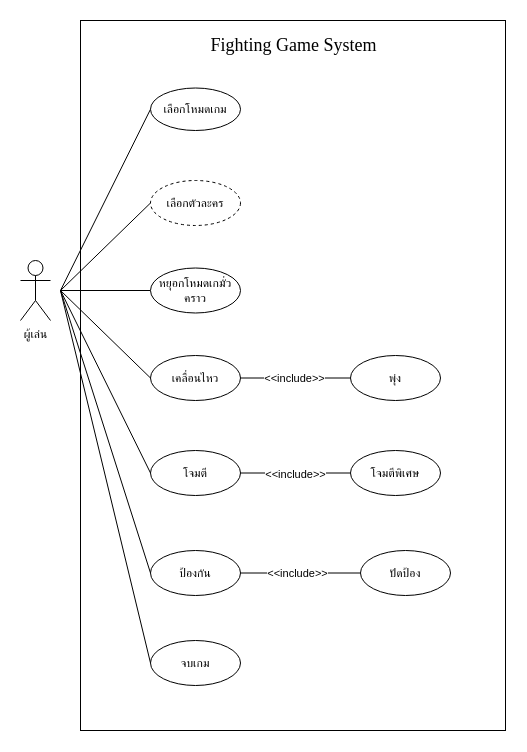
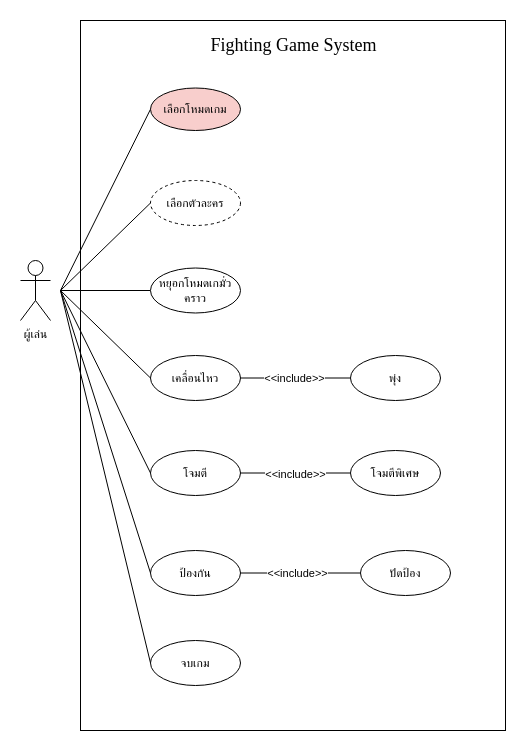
(196, 109) -> (196, 109)
